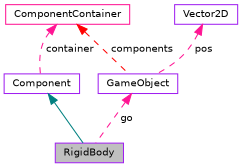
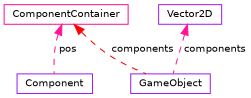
(68, 49) -> (67, 49)
(203, 49) -> (214, 49)
(89, 153) -> none
